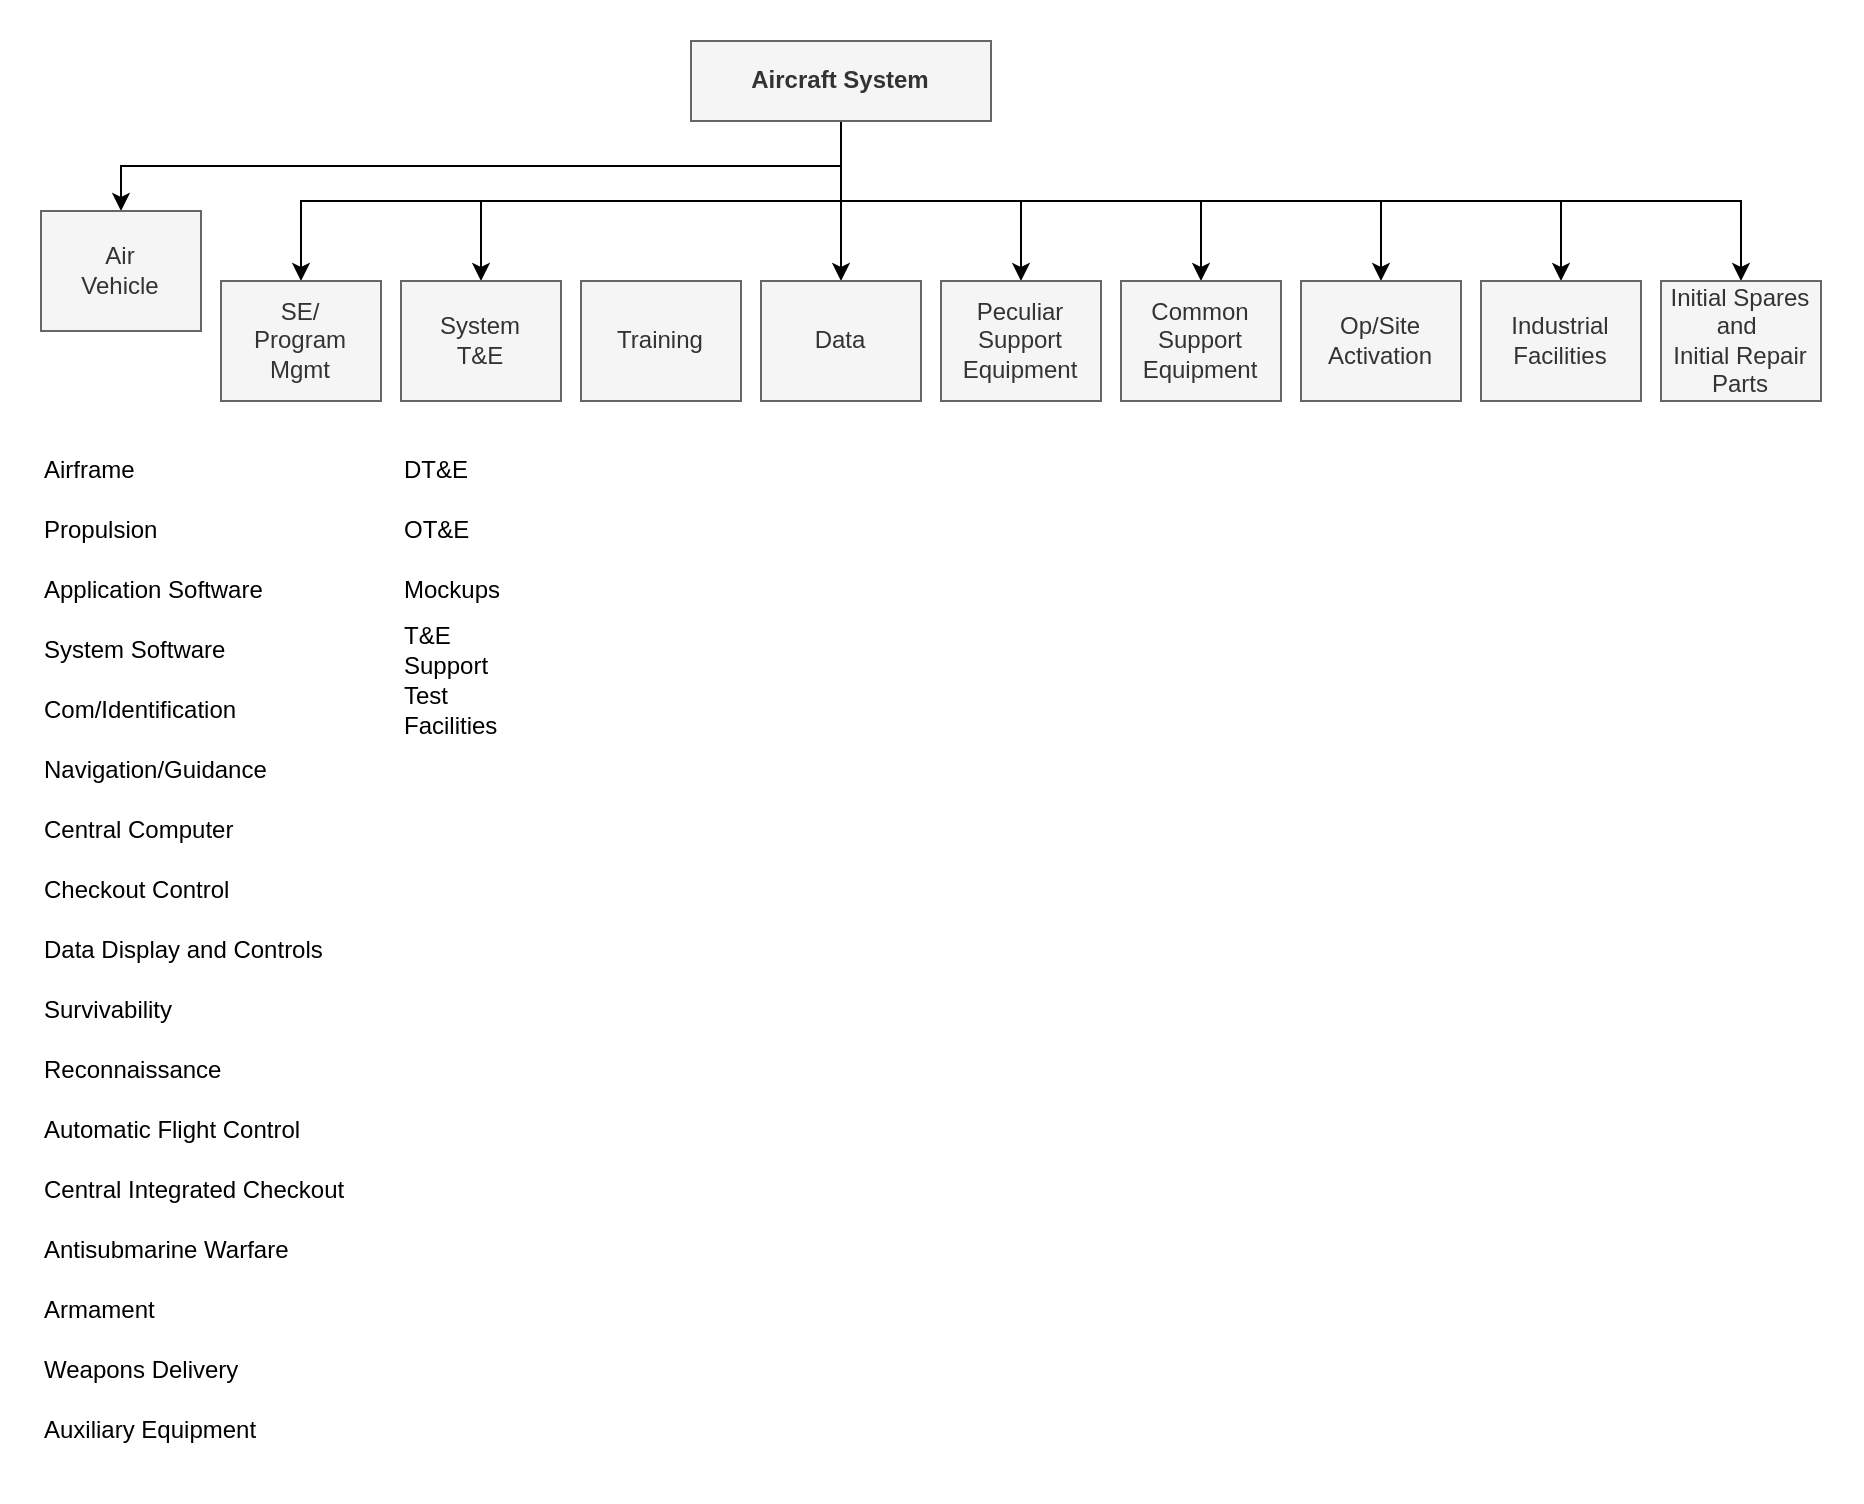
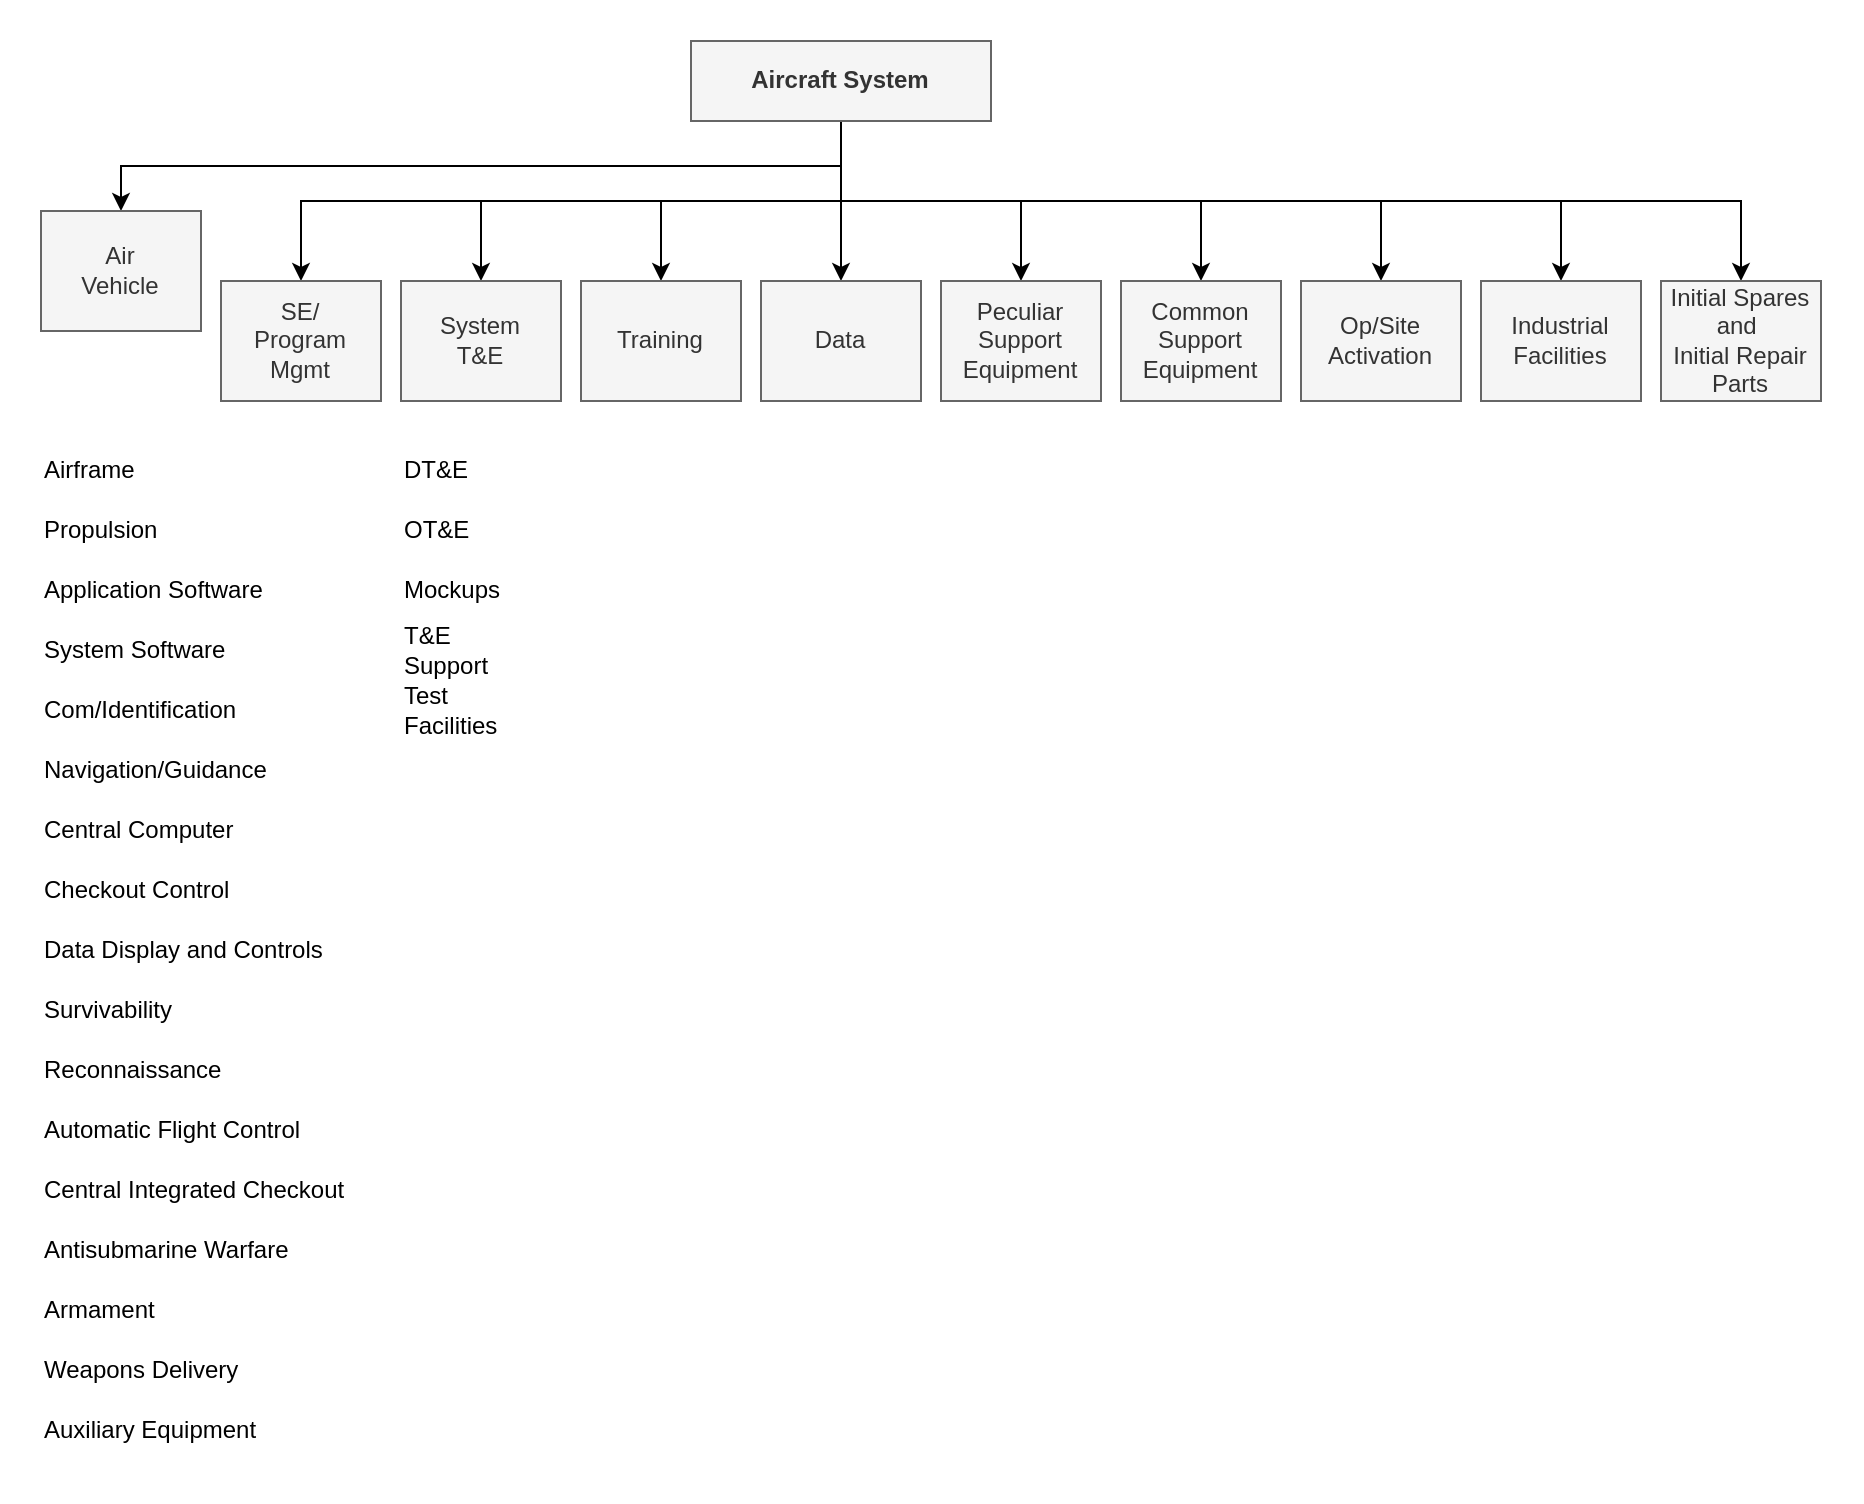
none -> (661, 236)
